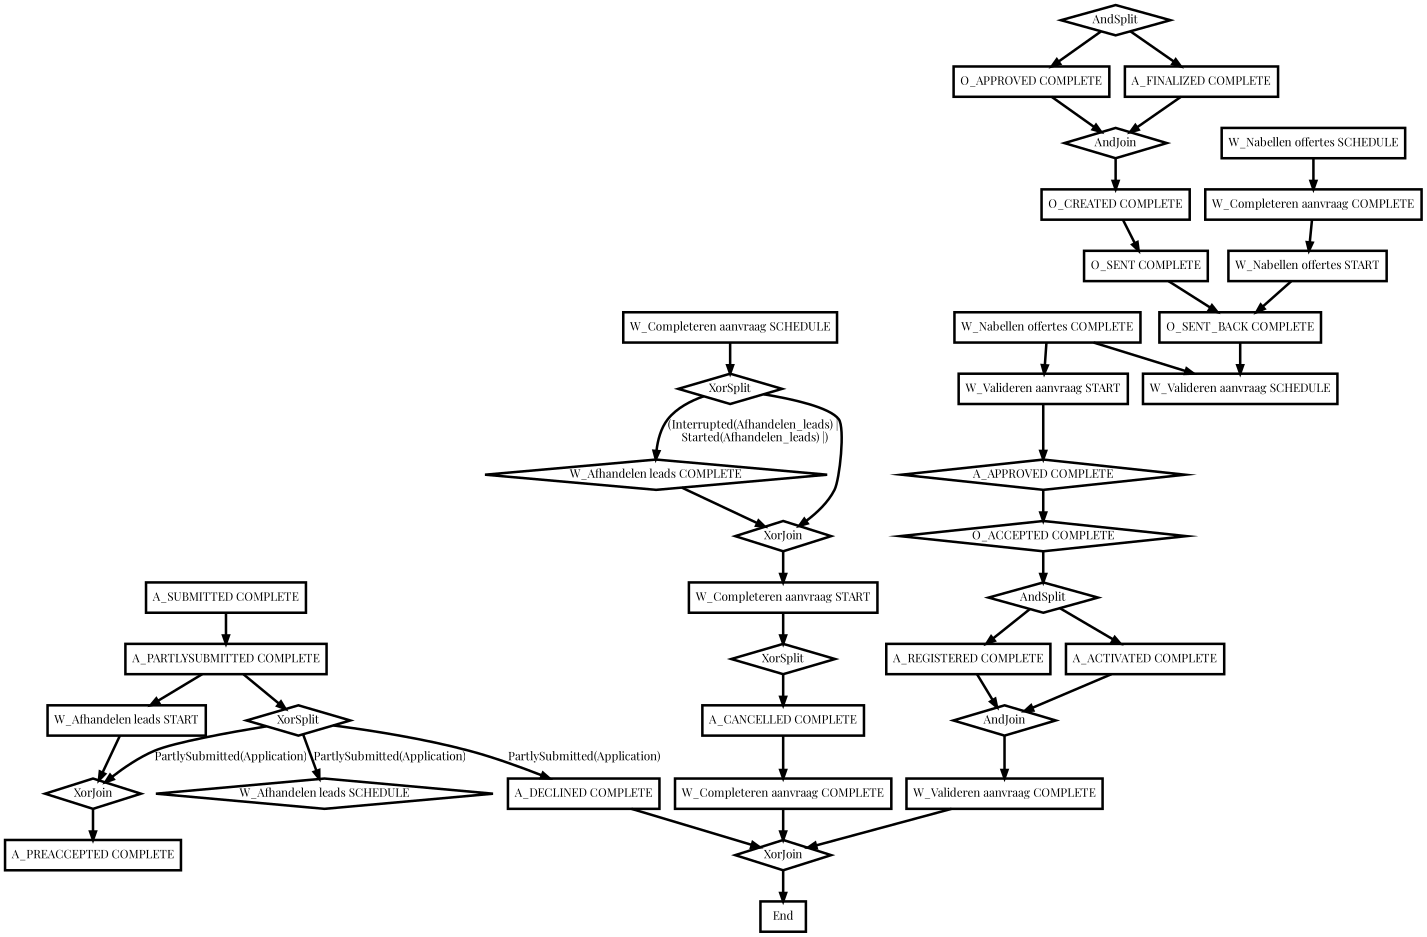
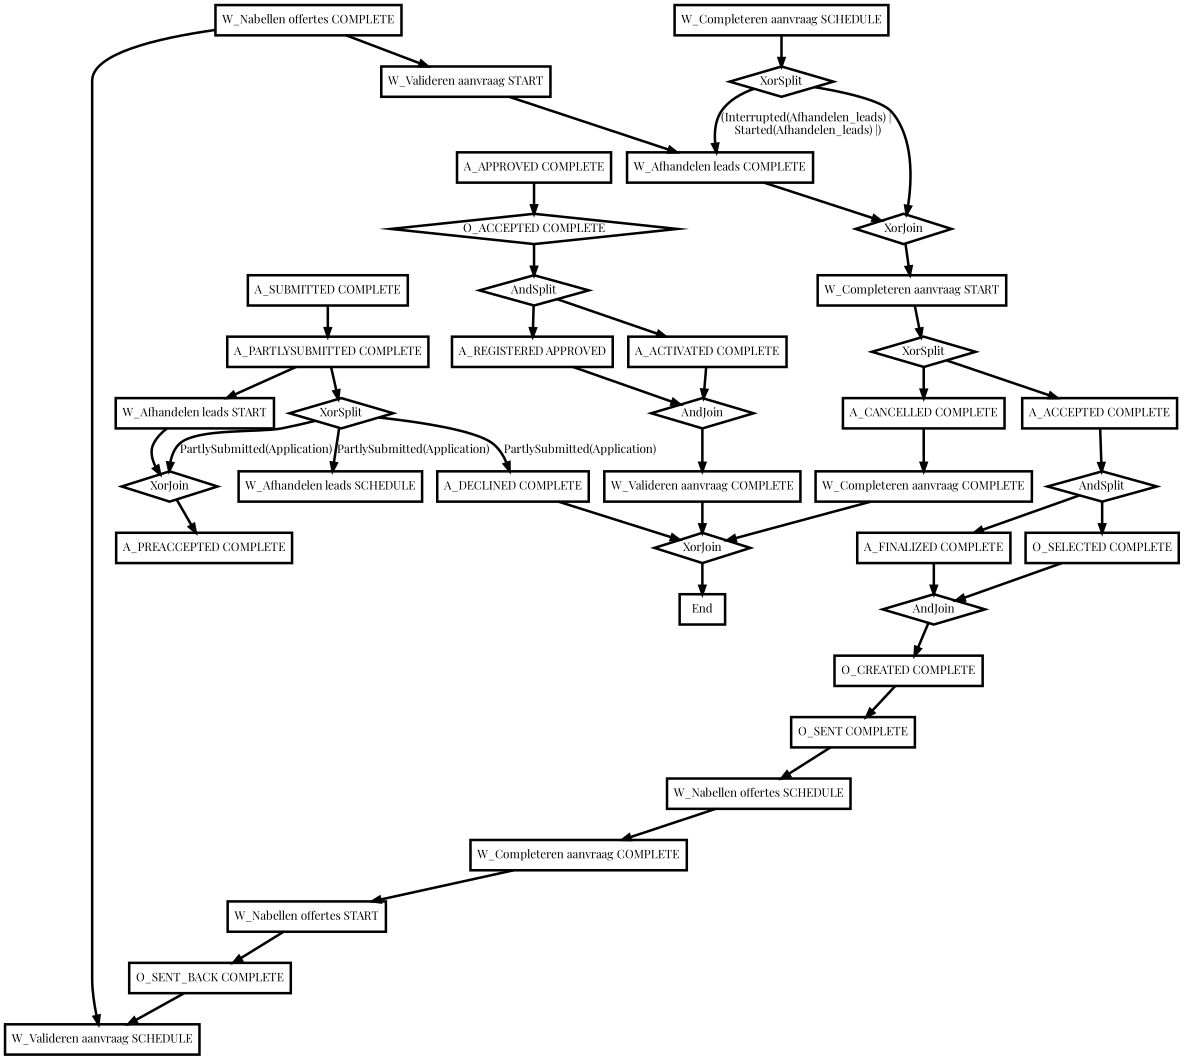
(1031, 82) -> (1102, 548)
(1189, 294) -> (810, 761)
none -> (1100, 413)
(1043, 428) -> (589, 123)
(656, 475) -> (720, 167)
(1043, 475) -> (534, 167)
(968, 659) -> (532, 352)
(324, 794) -> (330, 486)
